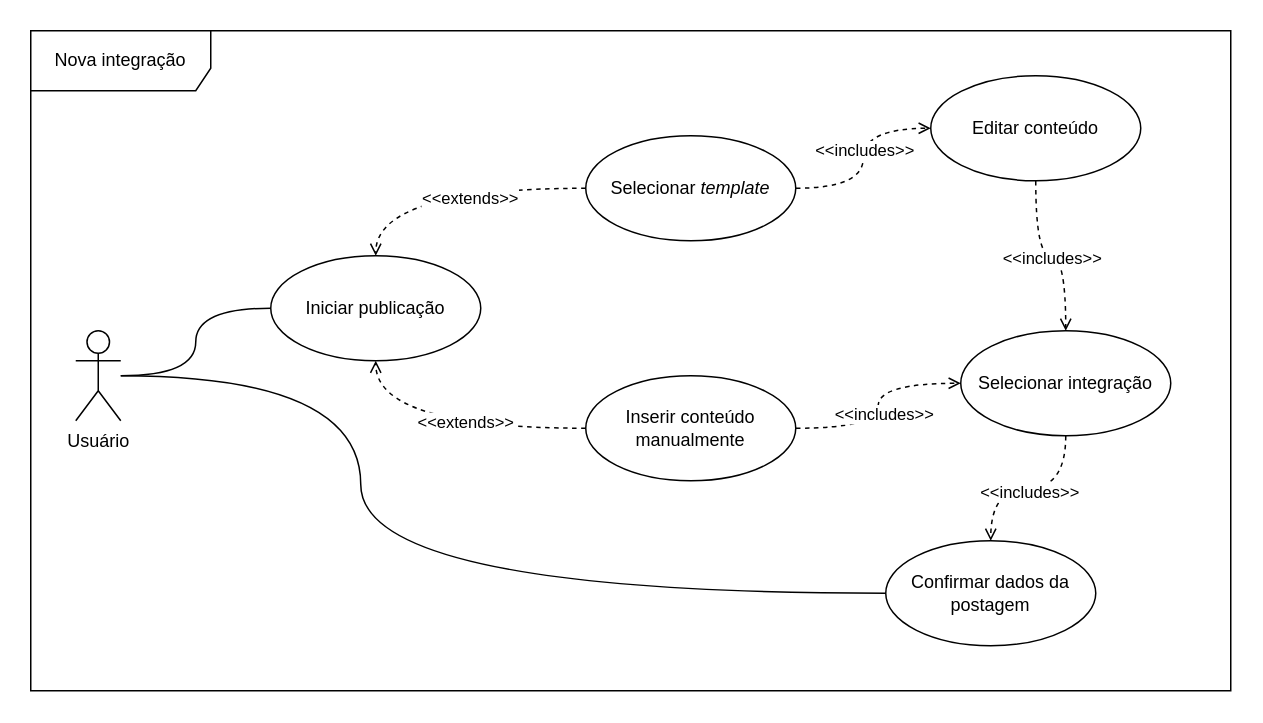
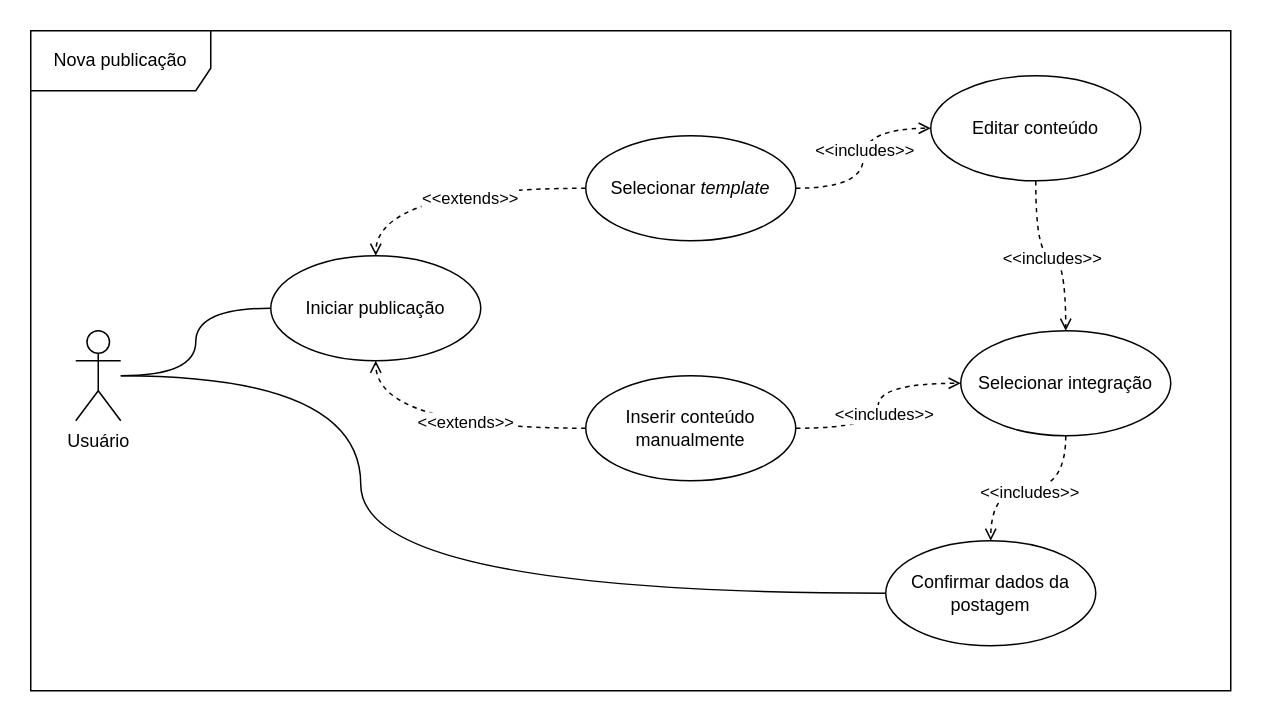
(121, 61) -> (121, 61)
